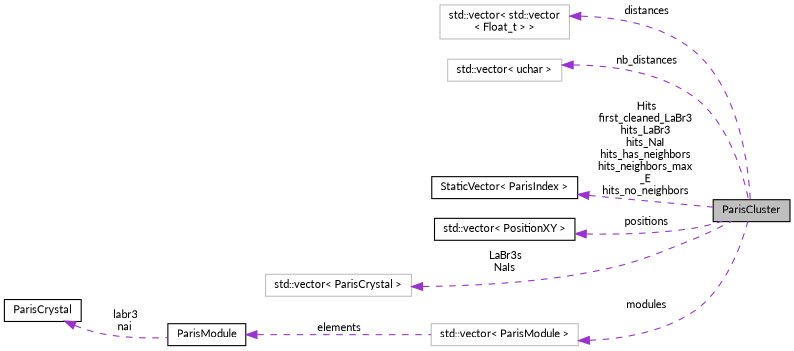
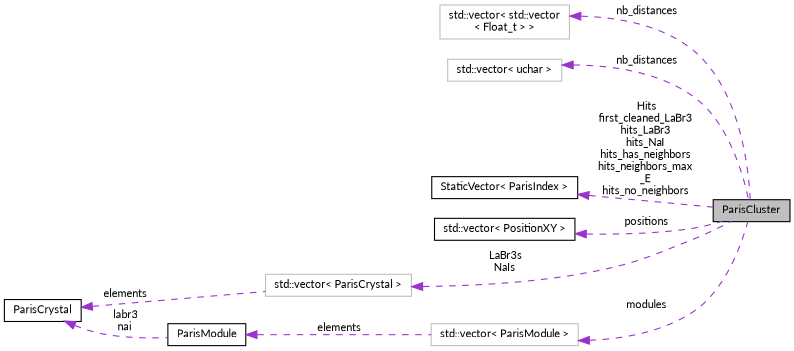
(646, 12) -> (646, 12)
none -> (179, 299)
